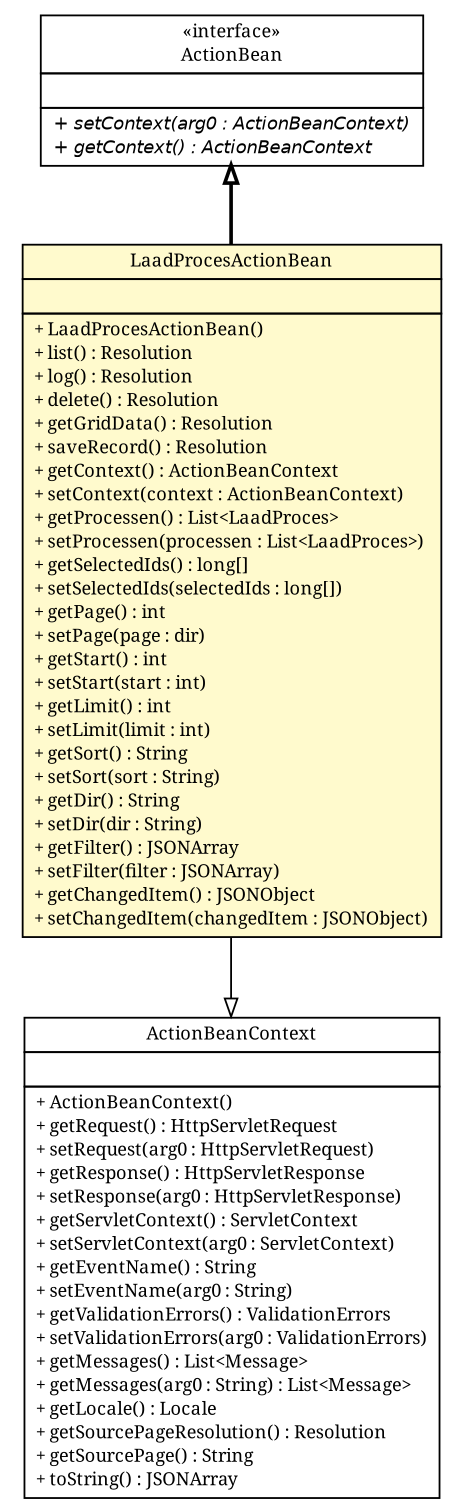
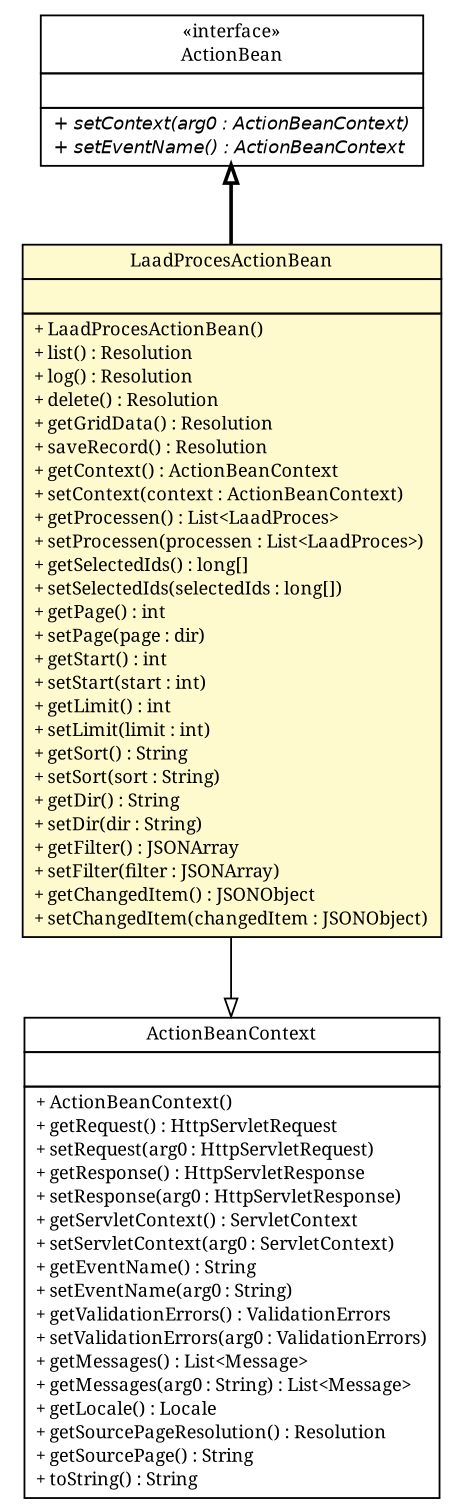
(213, 148) -> (229, 148)
(138, 1480) -> (117, 1480)
